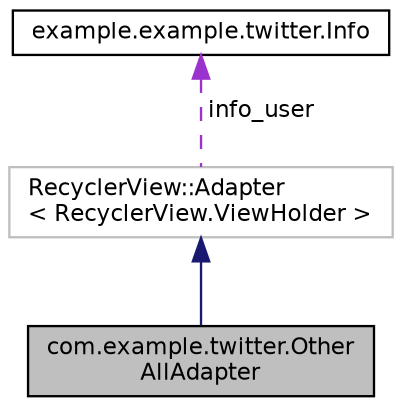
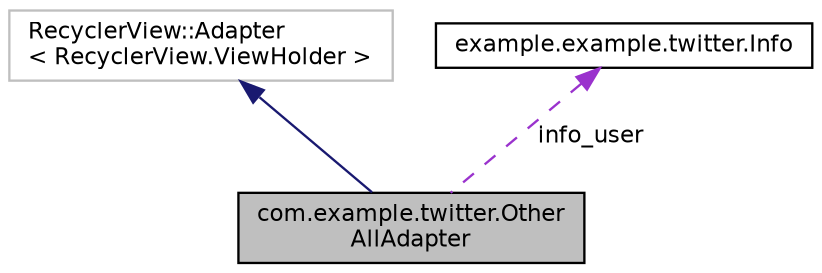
(201, 123) -> (516, 138)
